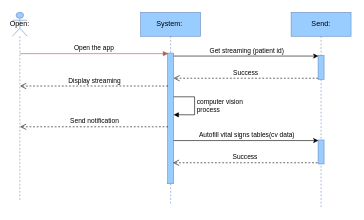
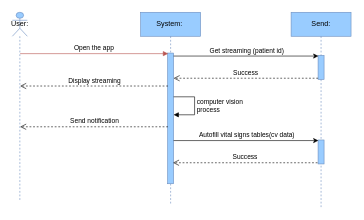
(20, 24) -> (20, 24)
